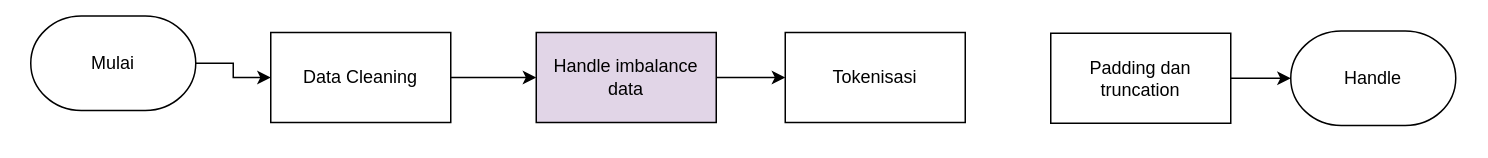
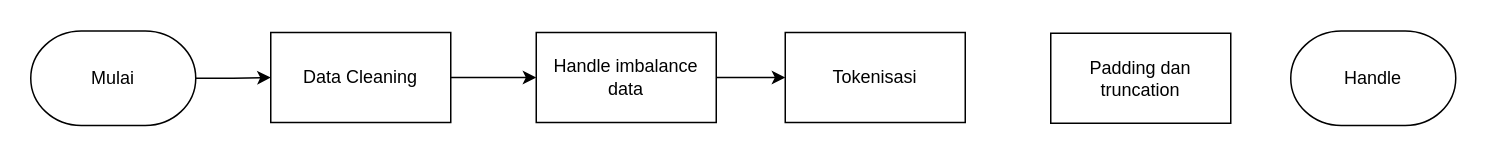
(113, 63) -> (113, 78)
(626, 77) -> (626, 77)
(1256, 78) -> none
